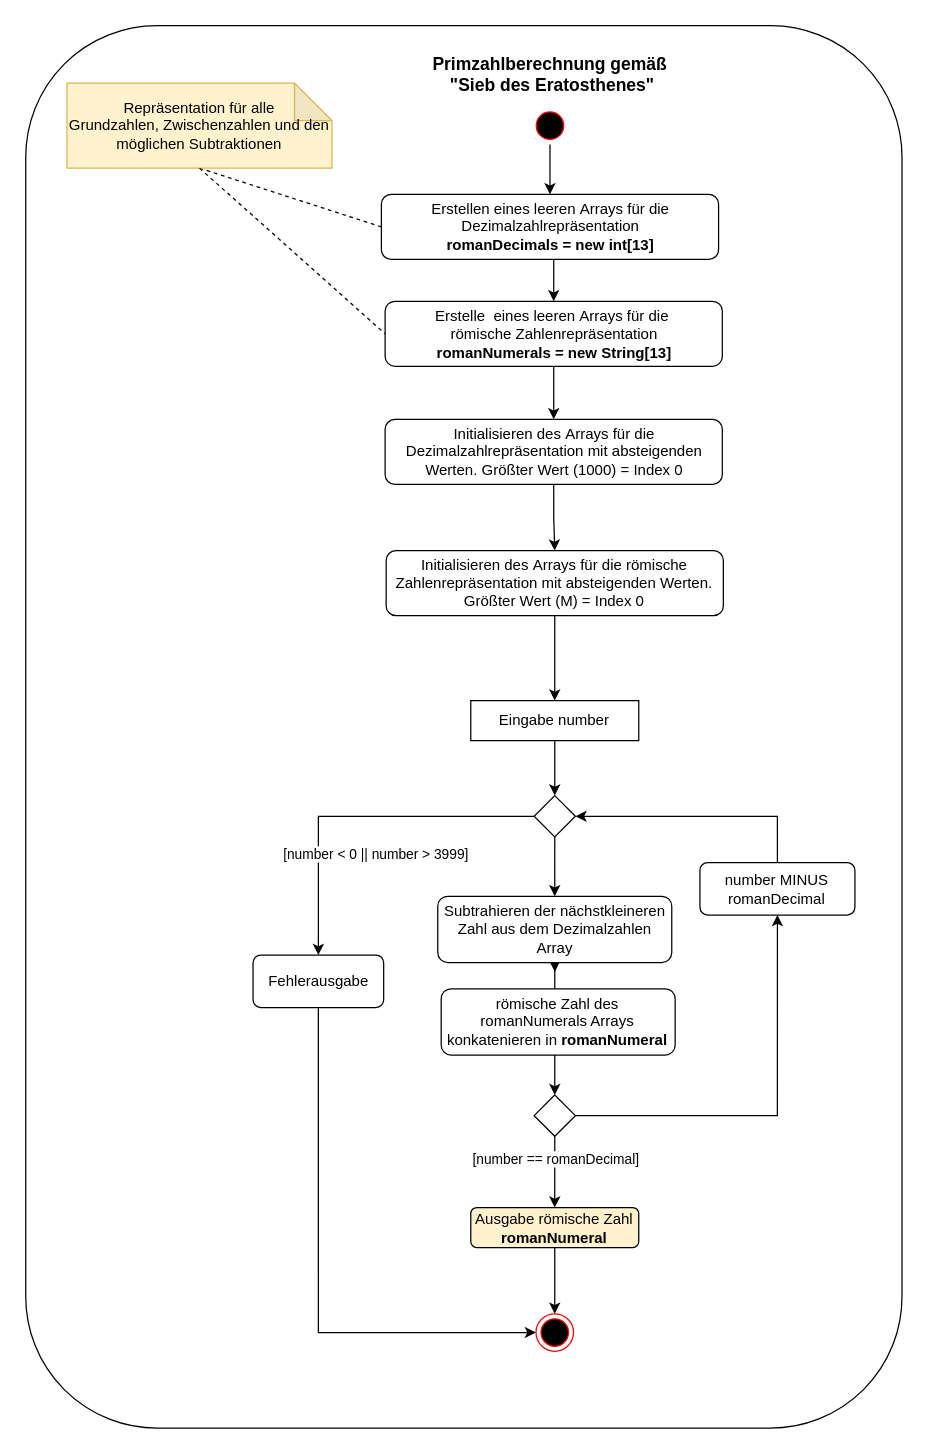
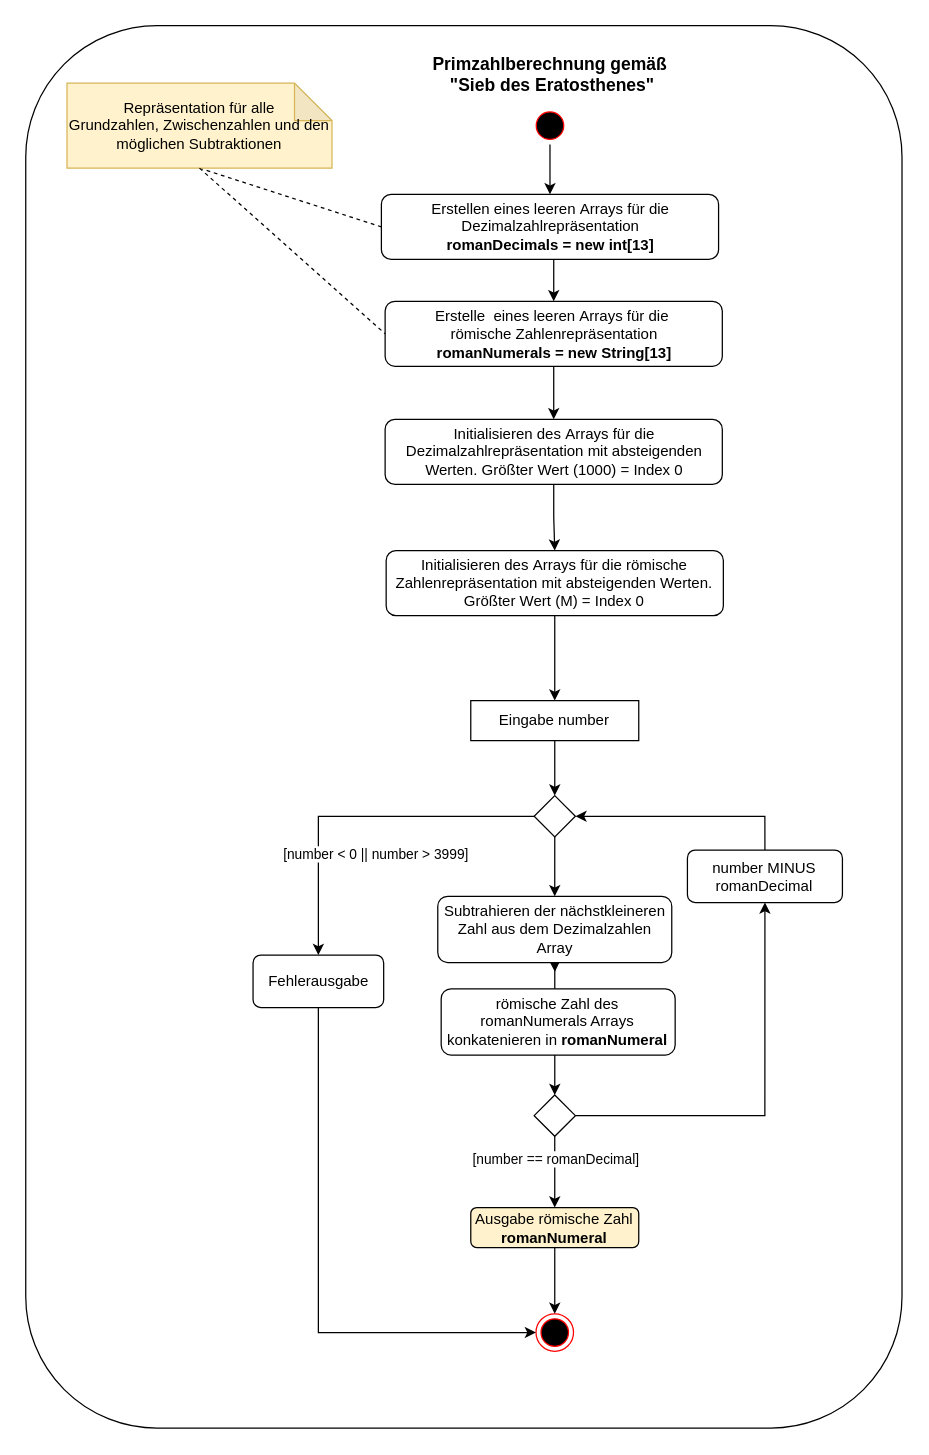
(777, 889) -> (765, 876)
